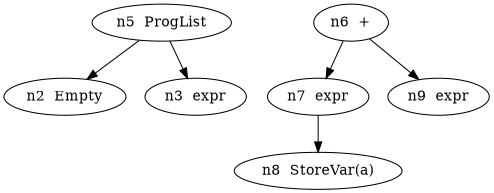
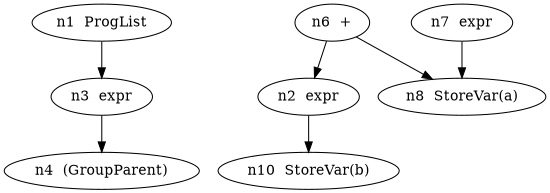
(162, 23) -> (102, 23)
(337, 55) -> (390, 56)
(65, 97) -> none
(439, 97) -> (309, 97)
none -> (102, 171)
none -> (309, 171)
